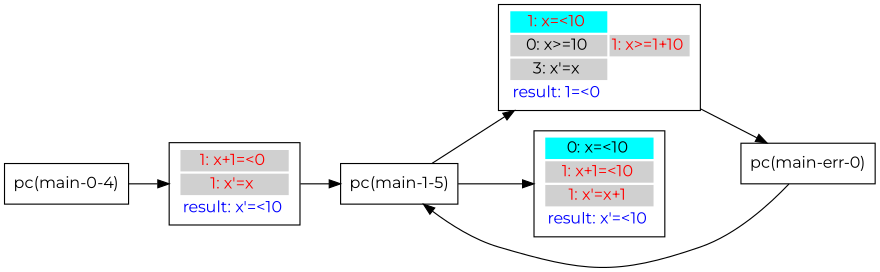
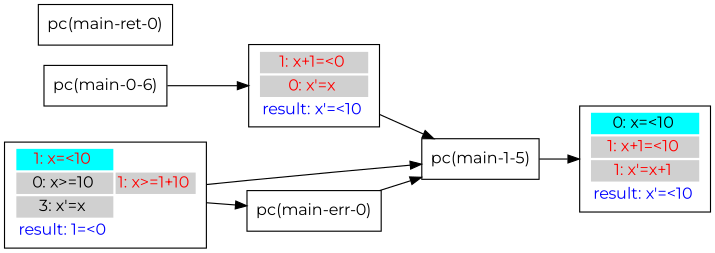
none -> (105, 25)
(468, 140) -> (308, 175)
(67, 184) -> (105, 86)
(235, 184) -> (314, 86)
